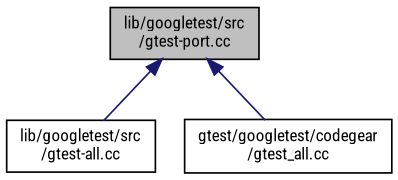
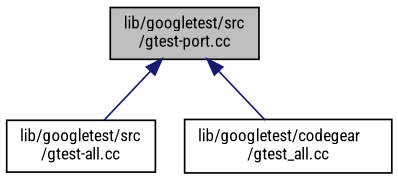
(288, 146) -> (288, 146)
